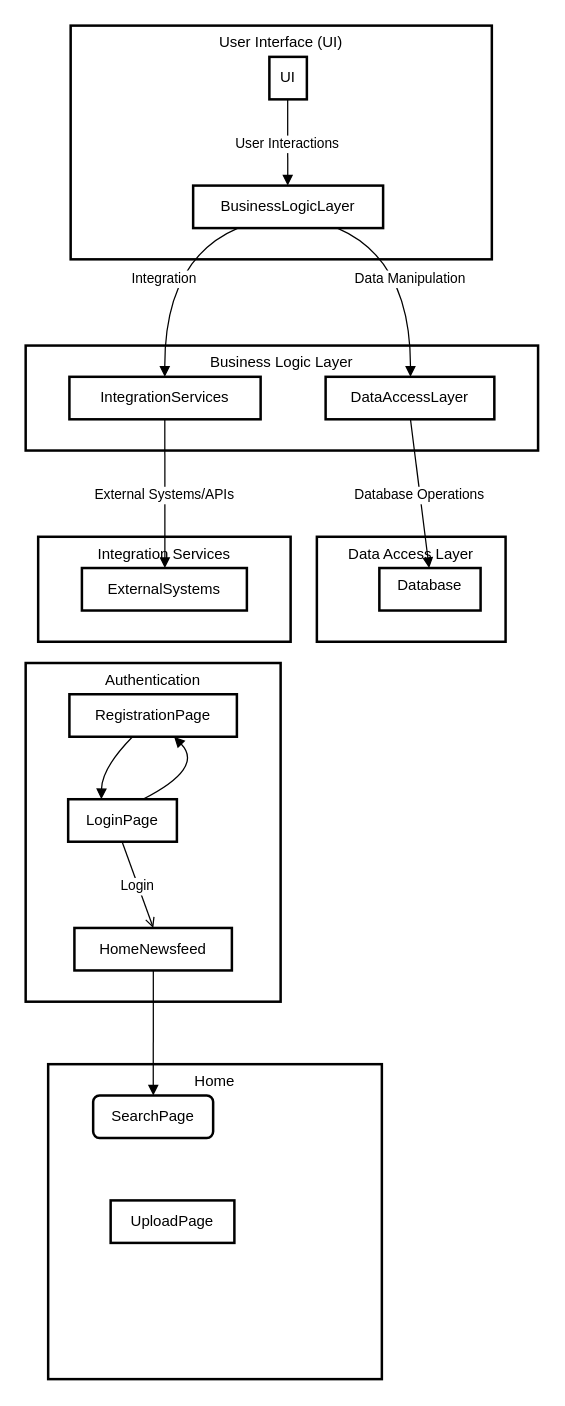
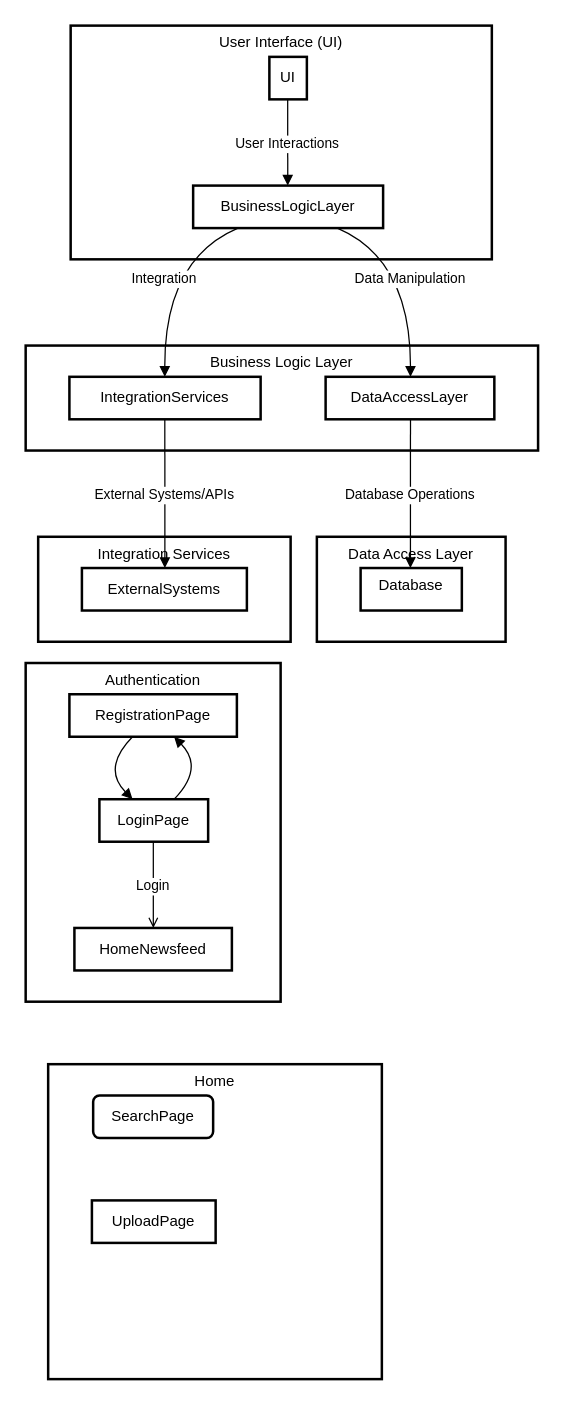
(430, 589) -> (411, 589)
(123, 821) -> (154, 821)
(153, 1029) -> none
(173, 1222) -> (154, 1222)
